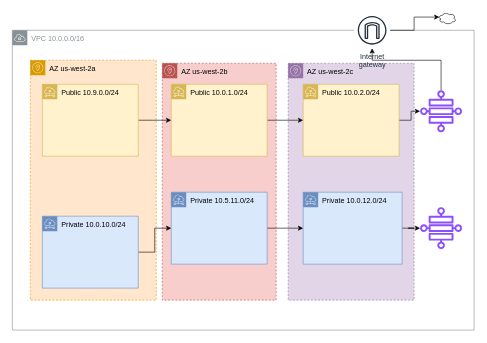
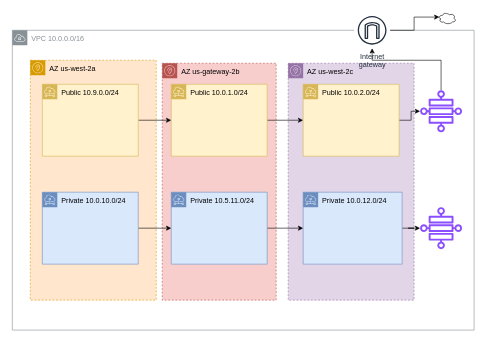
(207, 72) -> (213, 72)
(90, 252) -> (90, 228)
